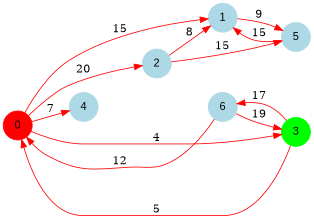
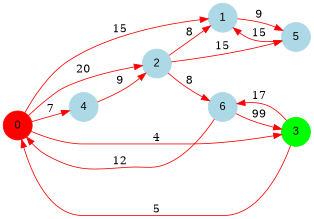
none -> (184, 86)
none -> (119, 92)
(259, 115) -> (259, 115)
